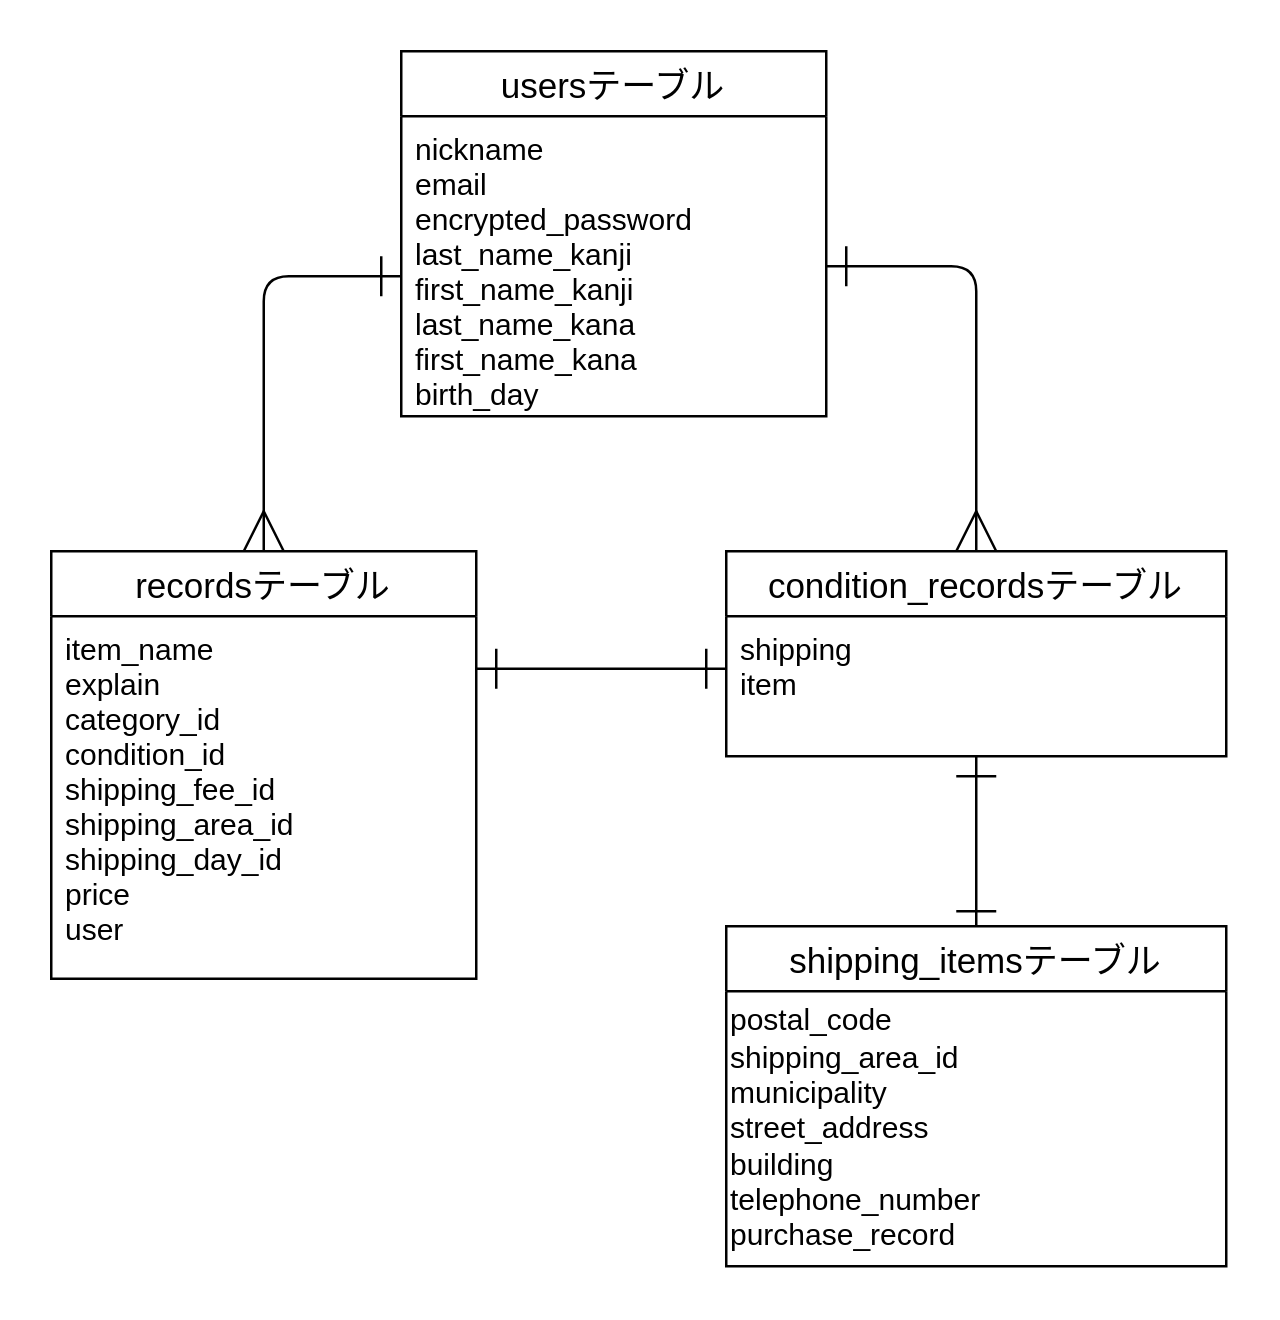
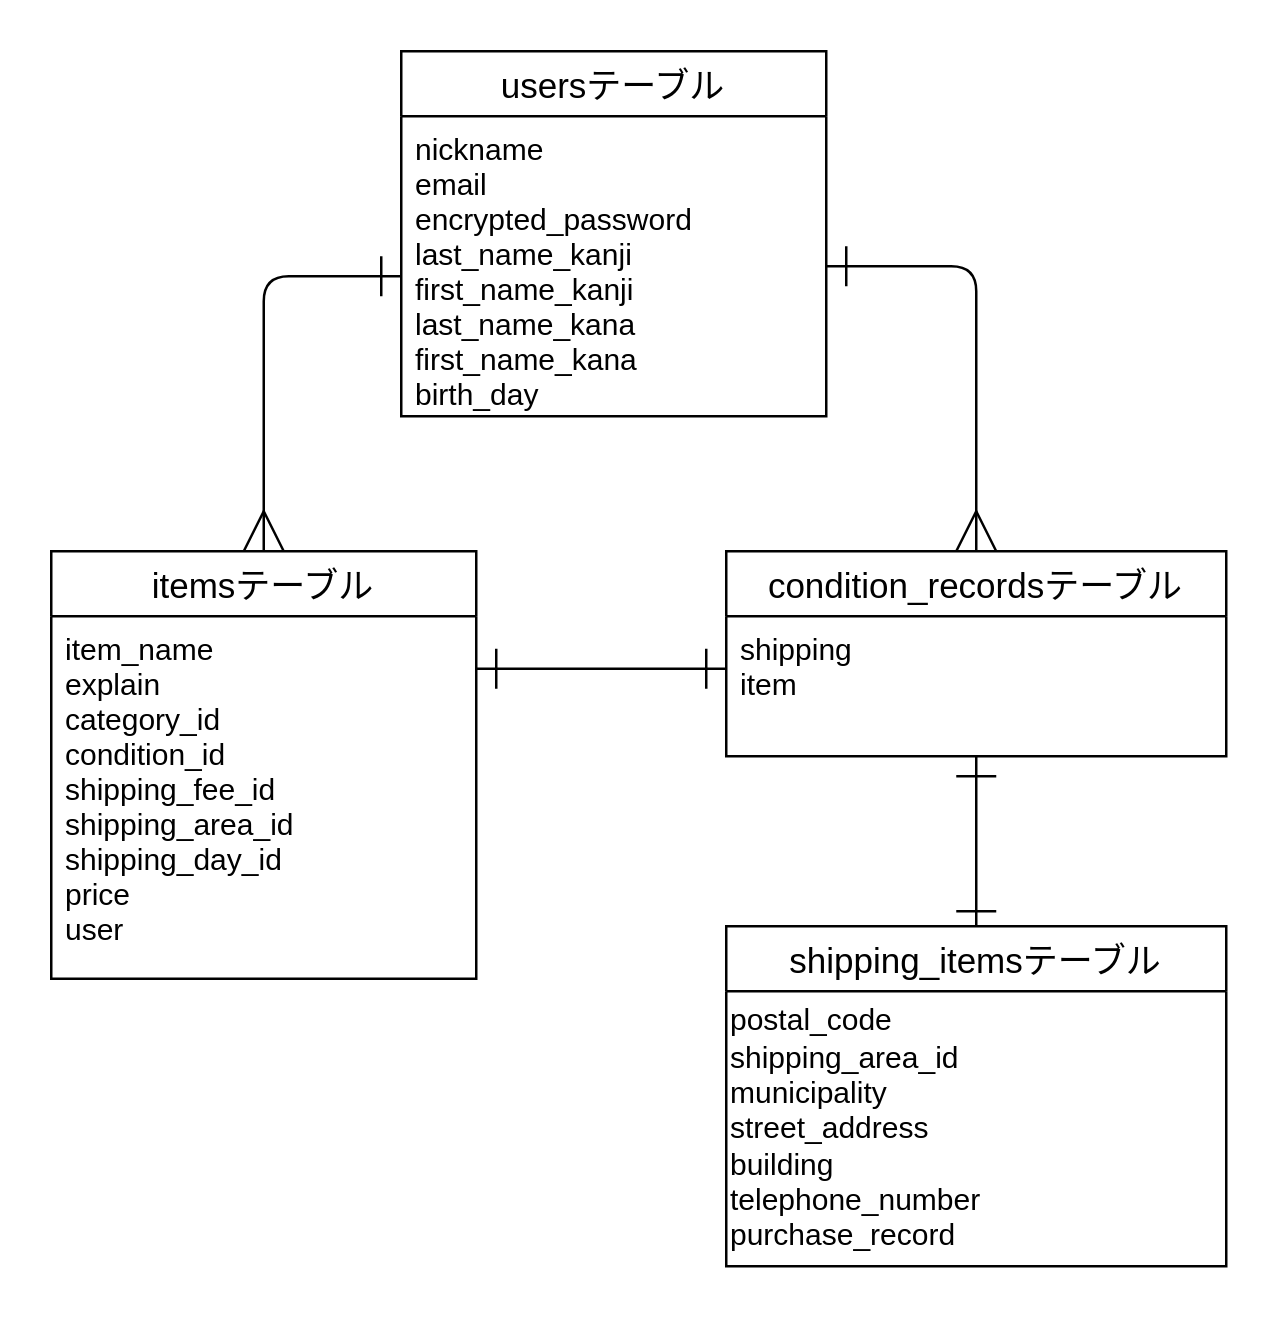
(263, 586) -> (263, 586)
